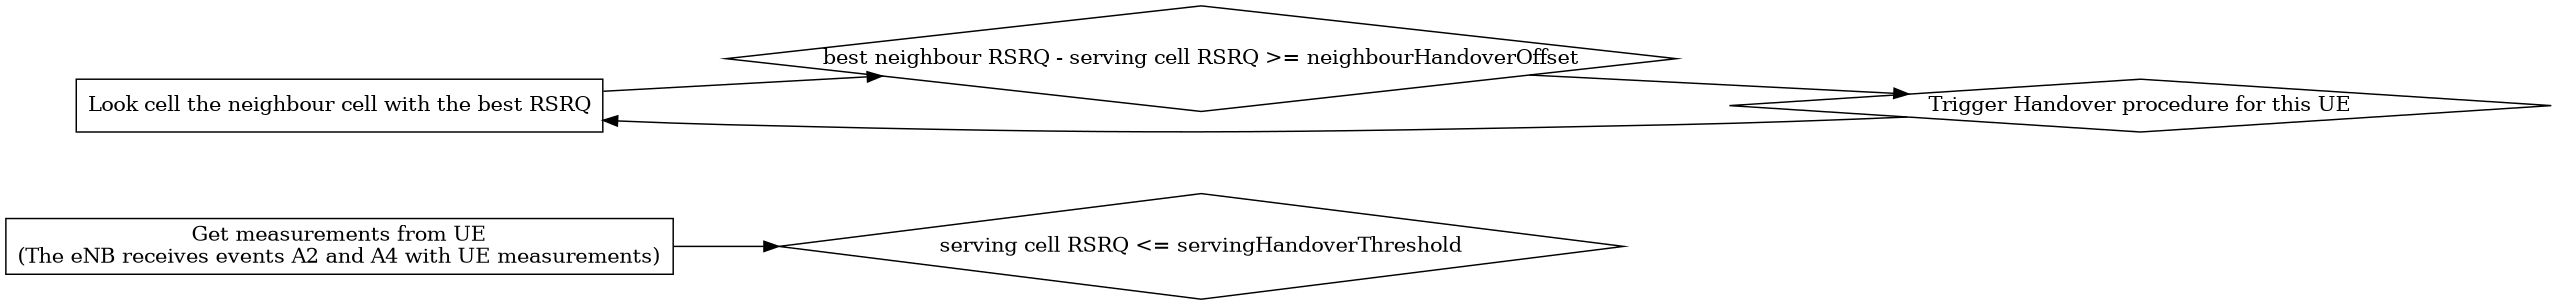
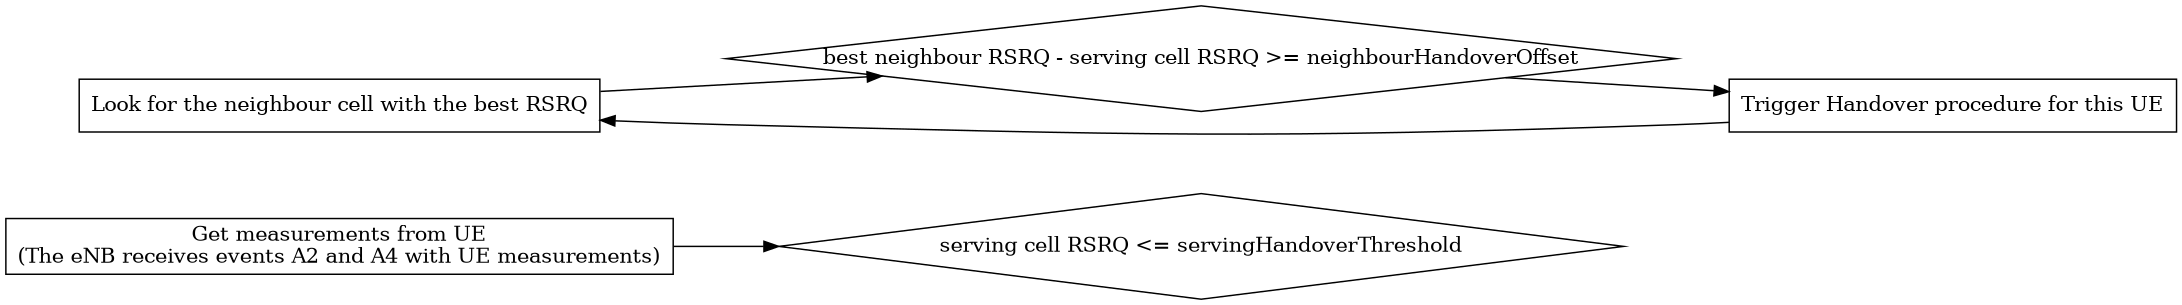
(340, 106) -> (340, 106)
(2140, 106) -> (1953, 106)
